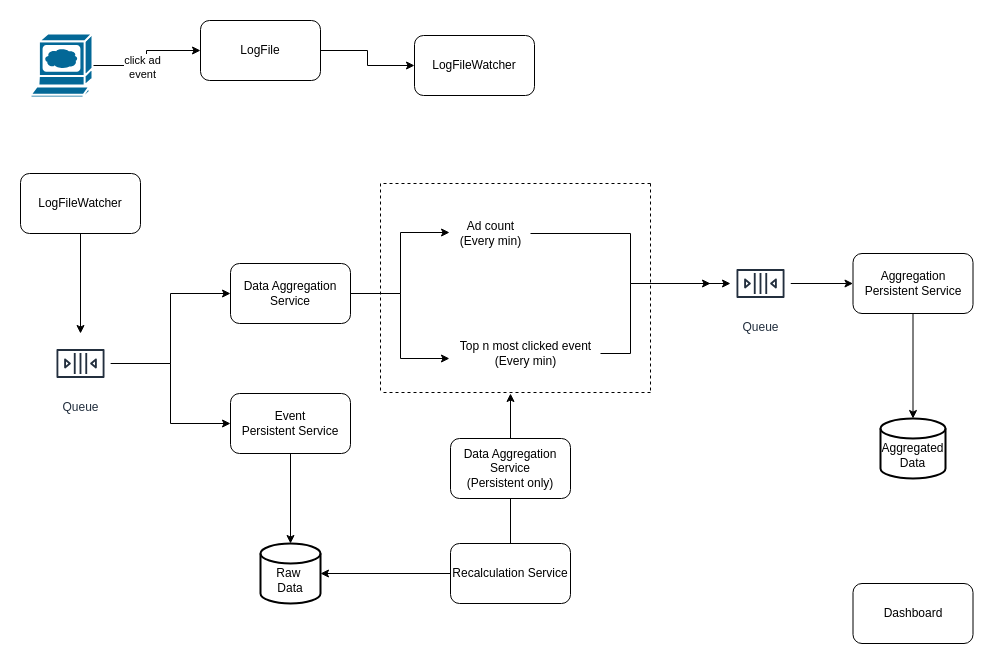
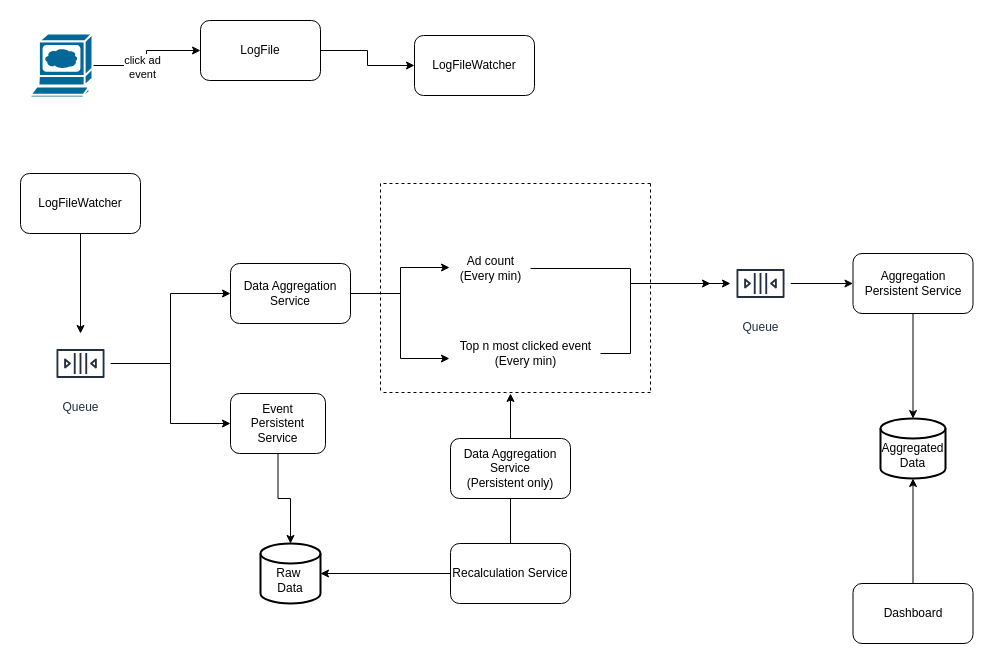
(491, 234) -> (491, 269)
(291, 424) -> (278, 424)
none -> (913, 534)
